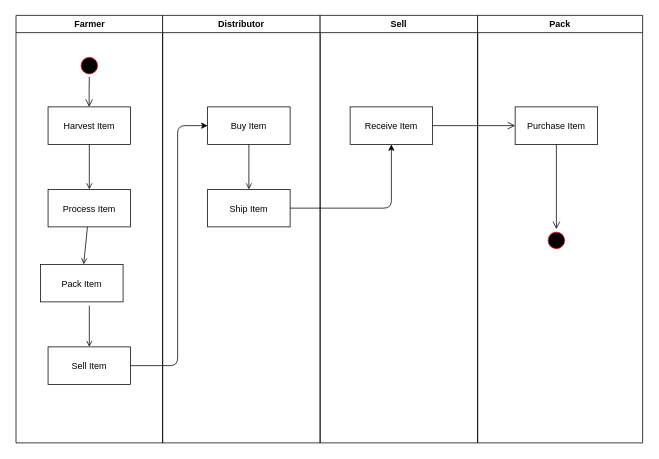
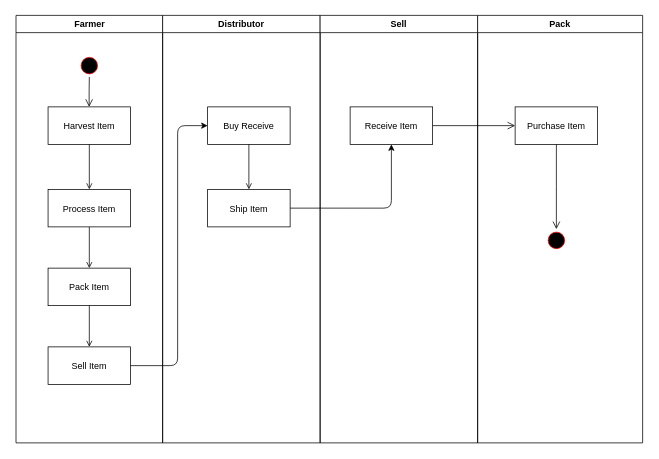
(248, 126) -> (248, 126)
(82, 283) -> (89, 287)
